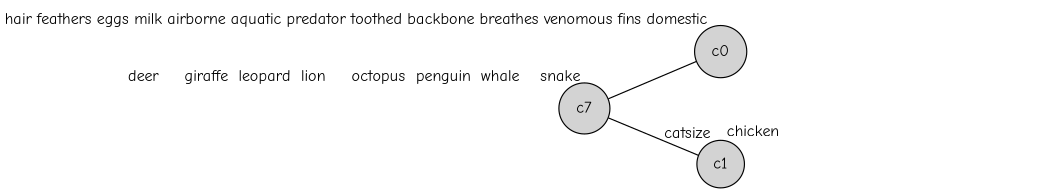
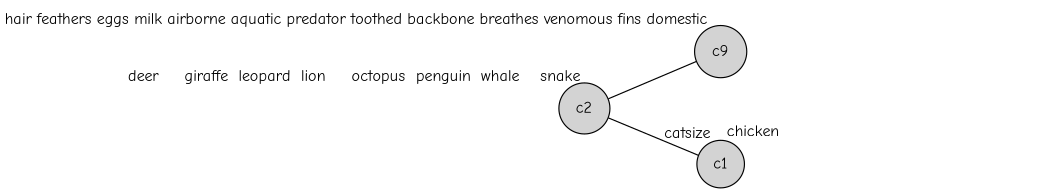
(721, 52) -> (721, 52)
(584, 108) -> (584, 108)
